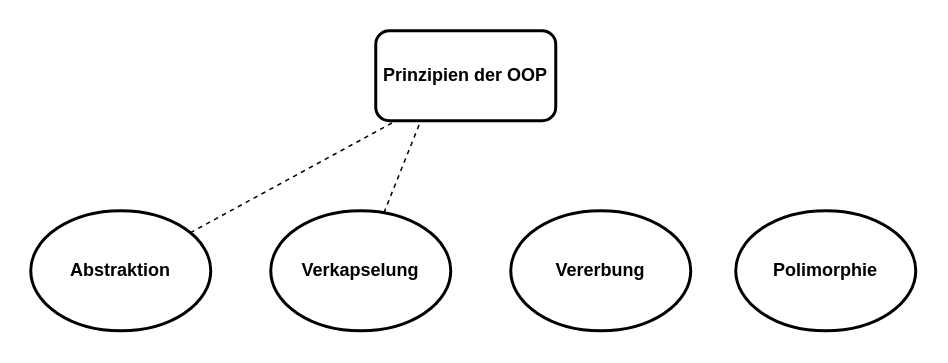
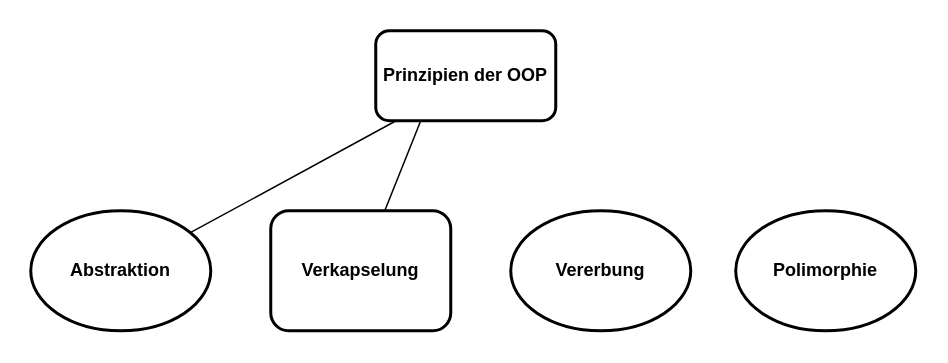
(402, 167) -> (403, 166)
(293, 177) -> (293, 177)
(361, 271) -> (361, 271)
